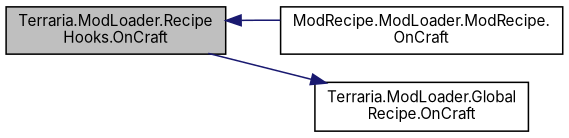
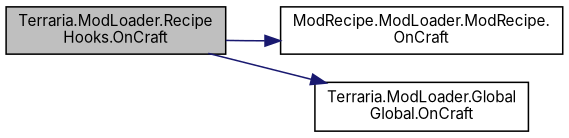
(261, 20) -> (245, 41)
(422, 107) -> (422, 107)
